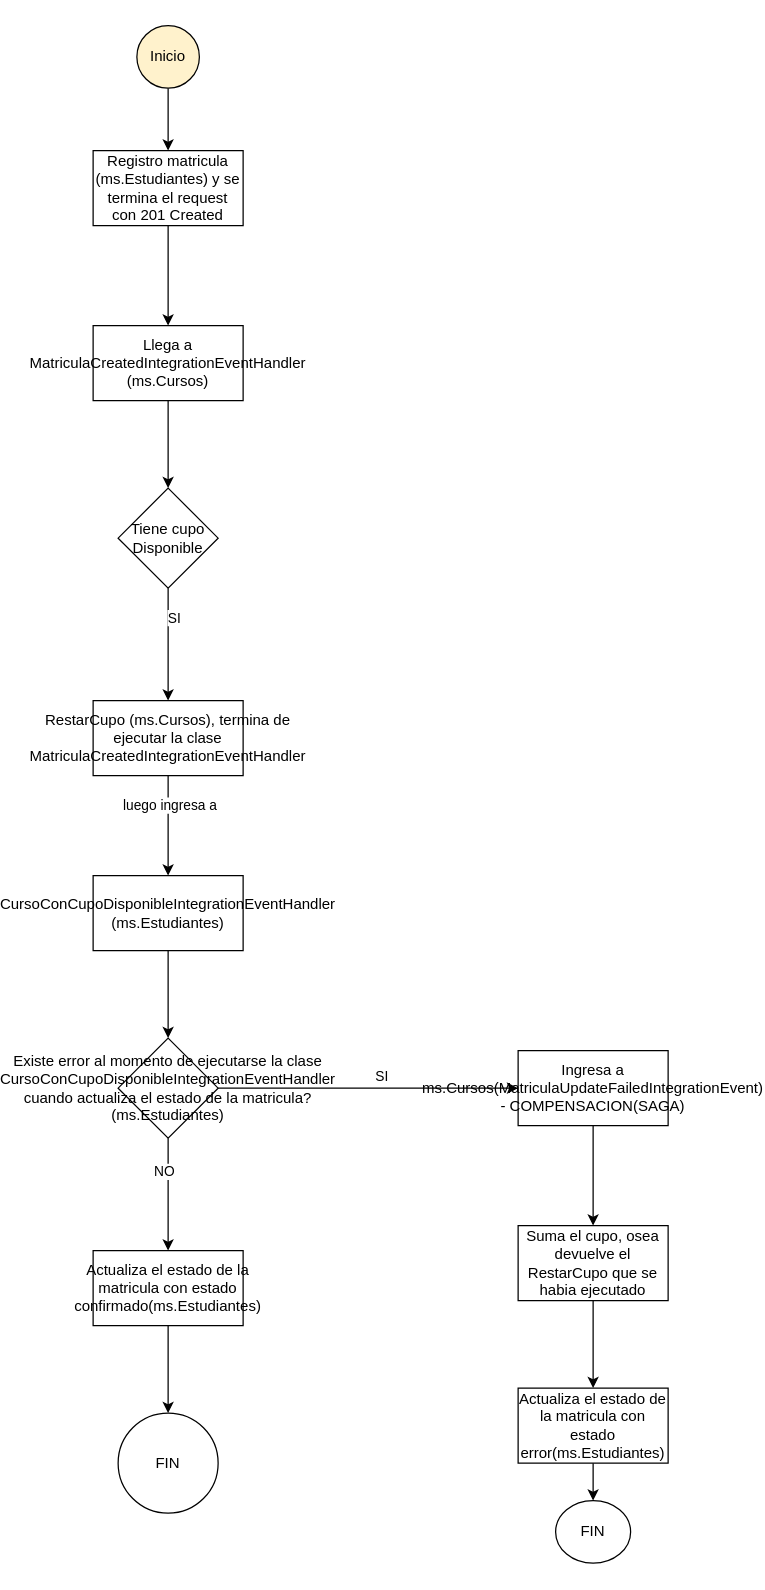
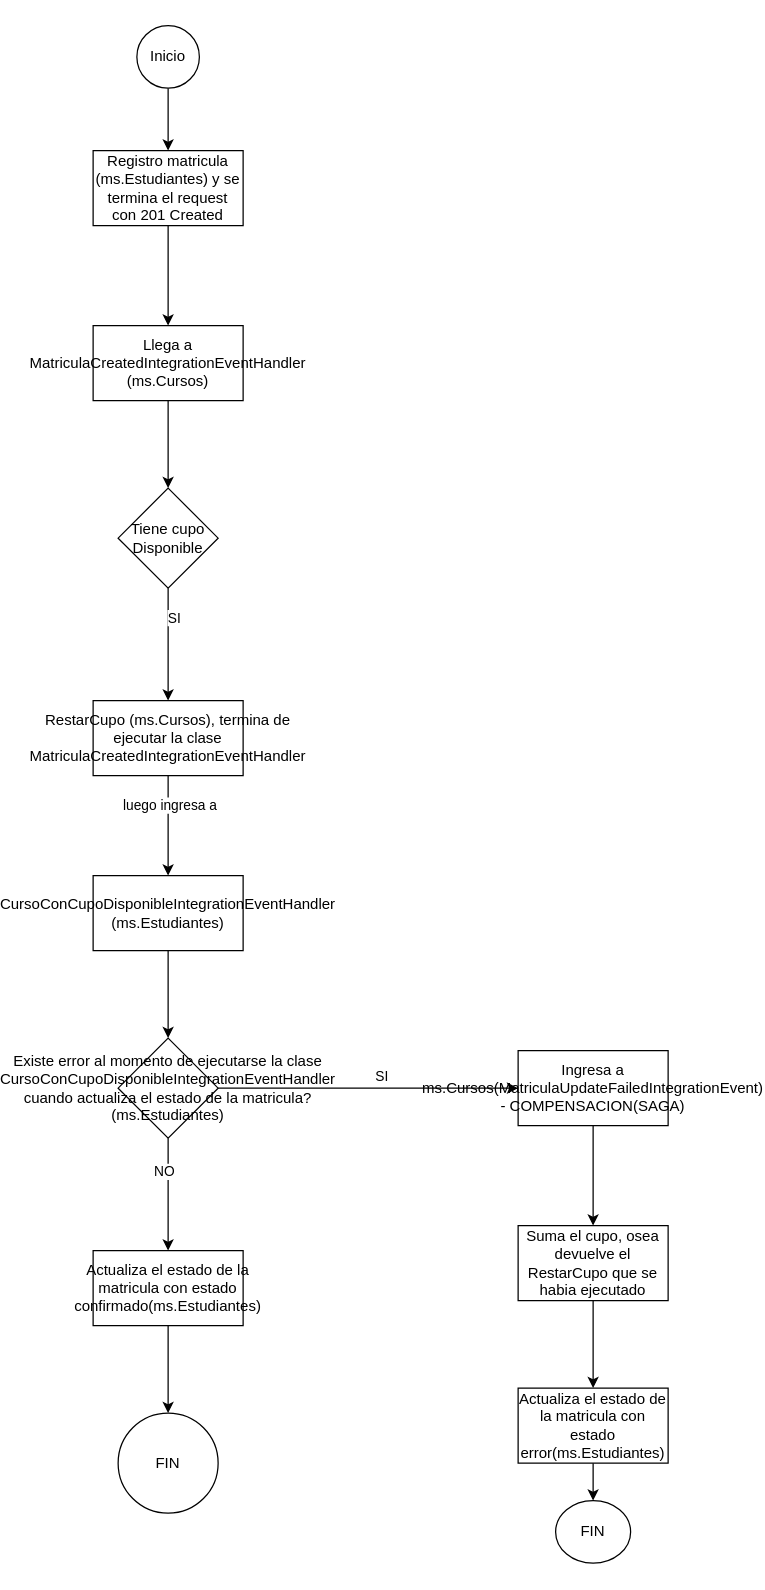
(168, 57) -> (168, 57)
